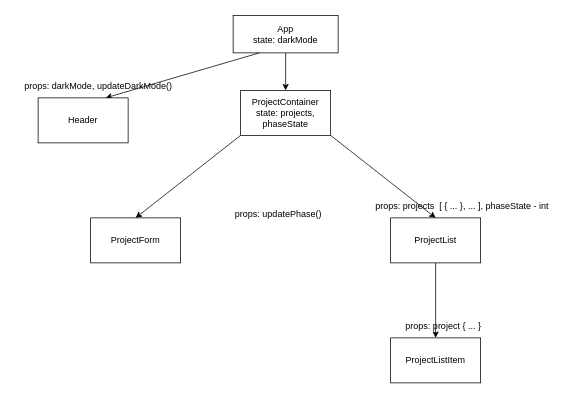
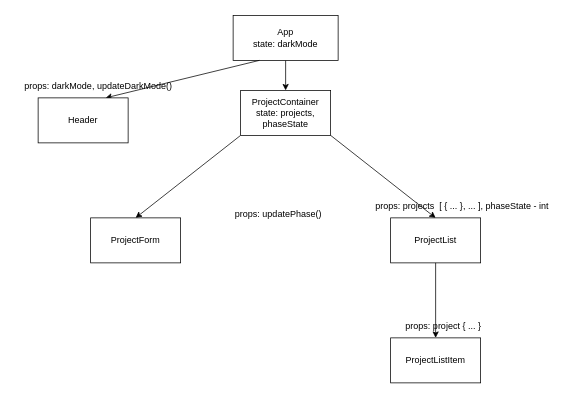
(285, 34) -> (285, 38)
